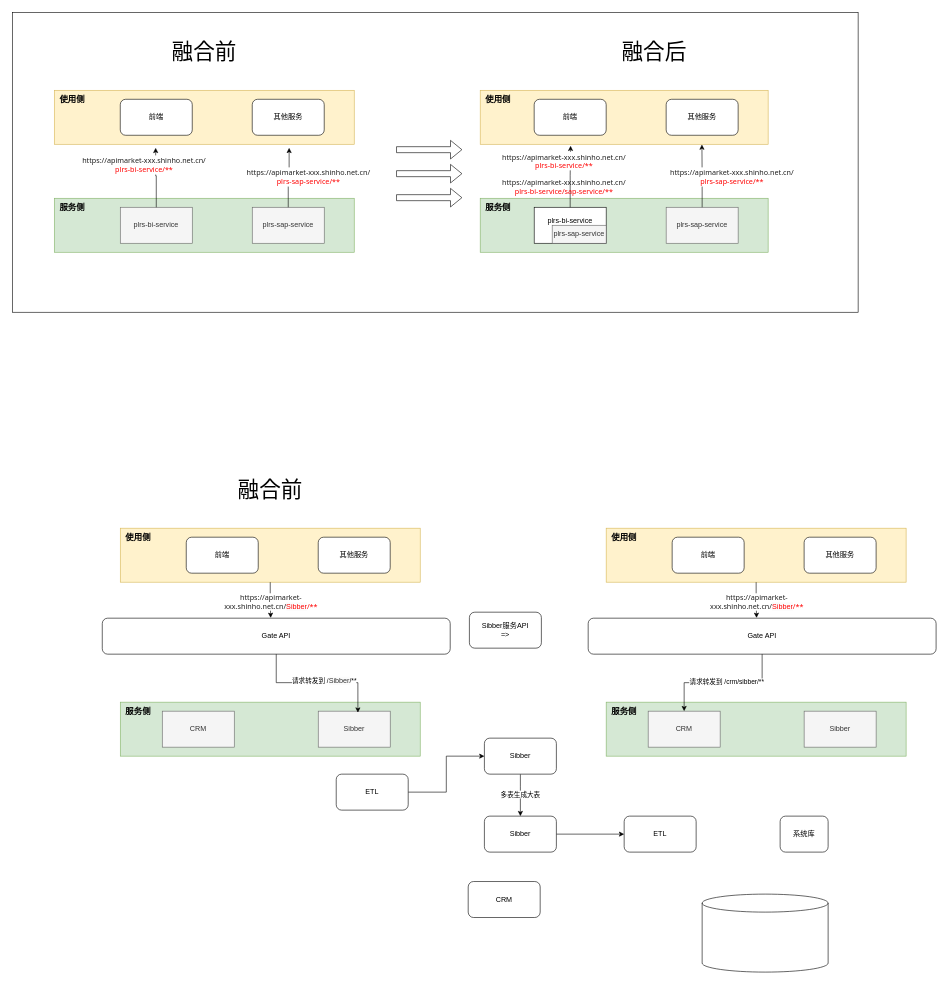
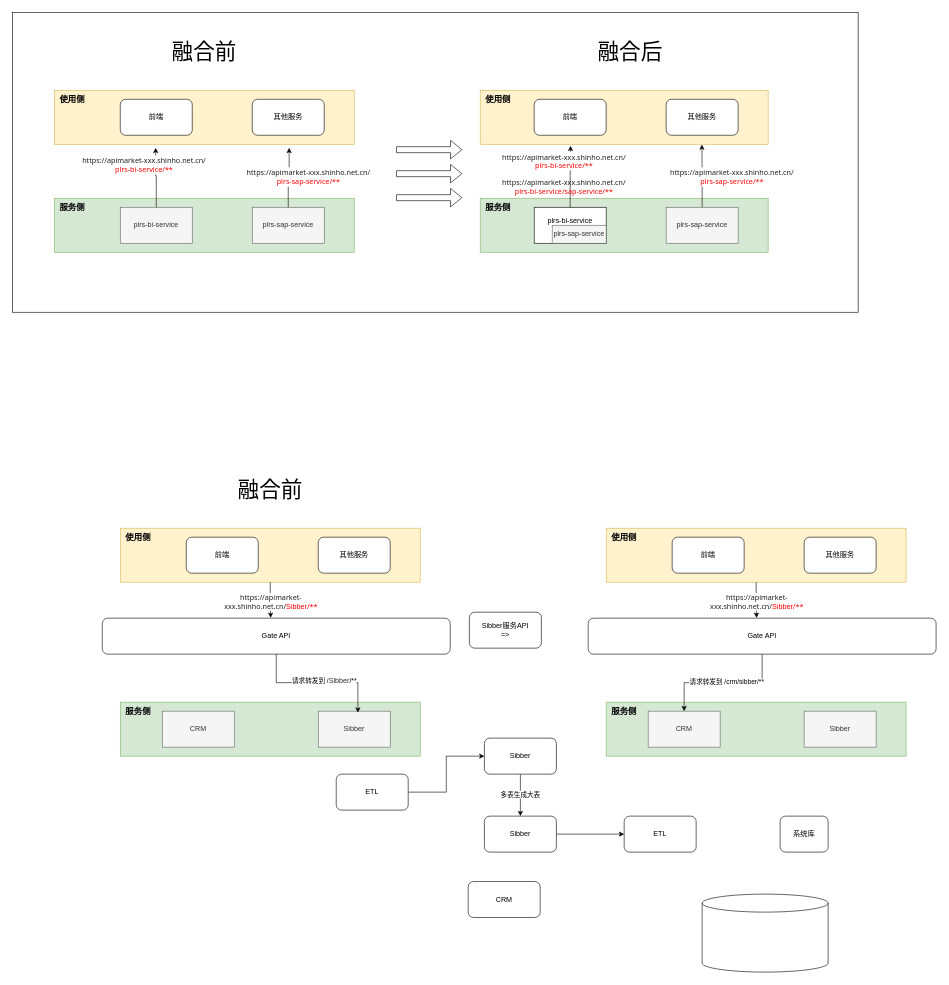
(654, 51) -> (630, 51)
